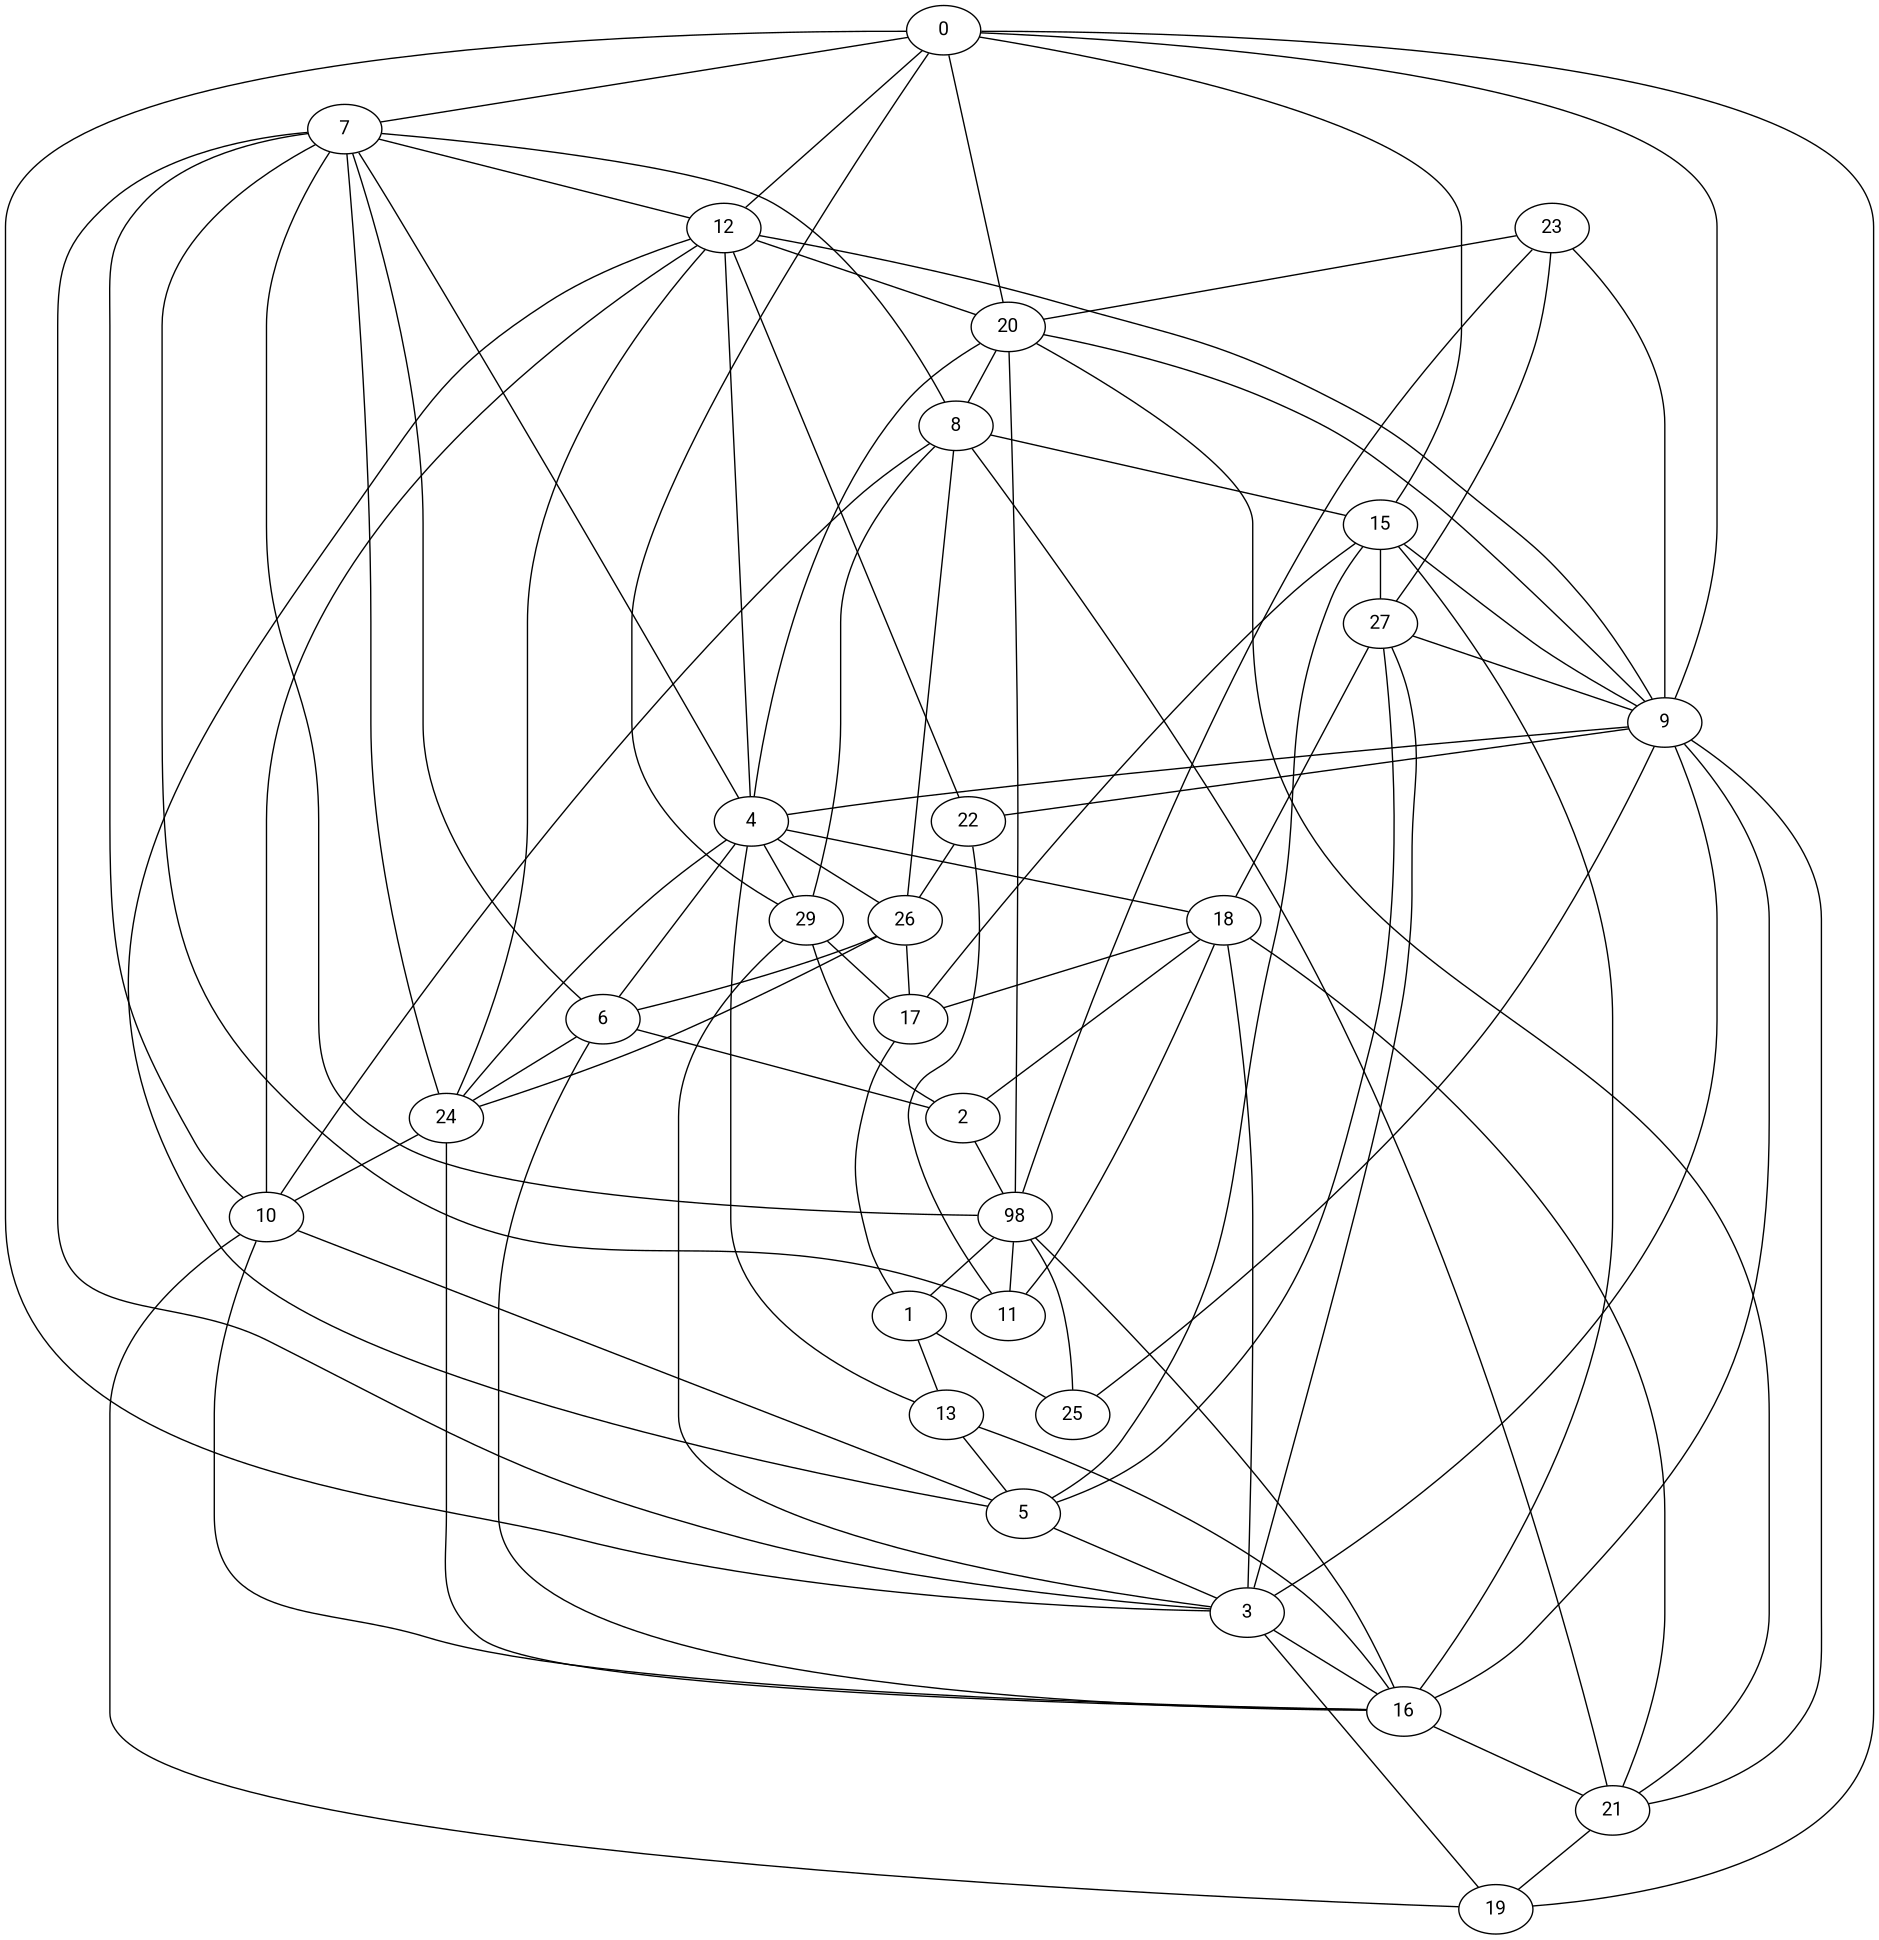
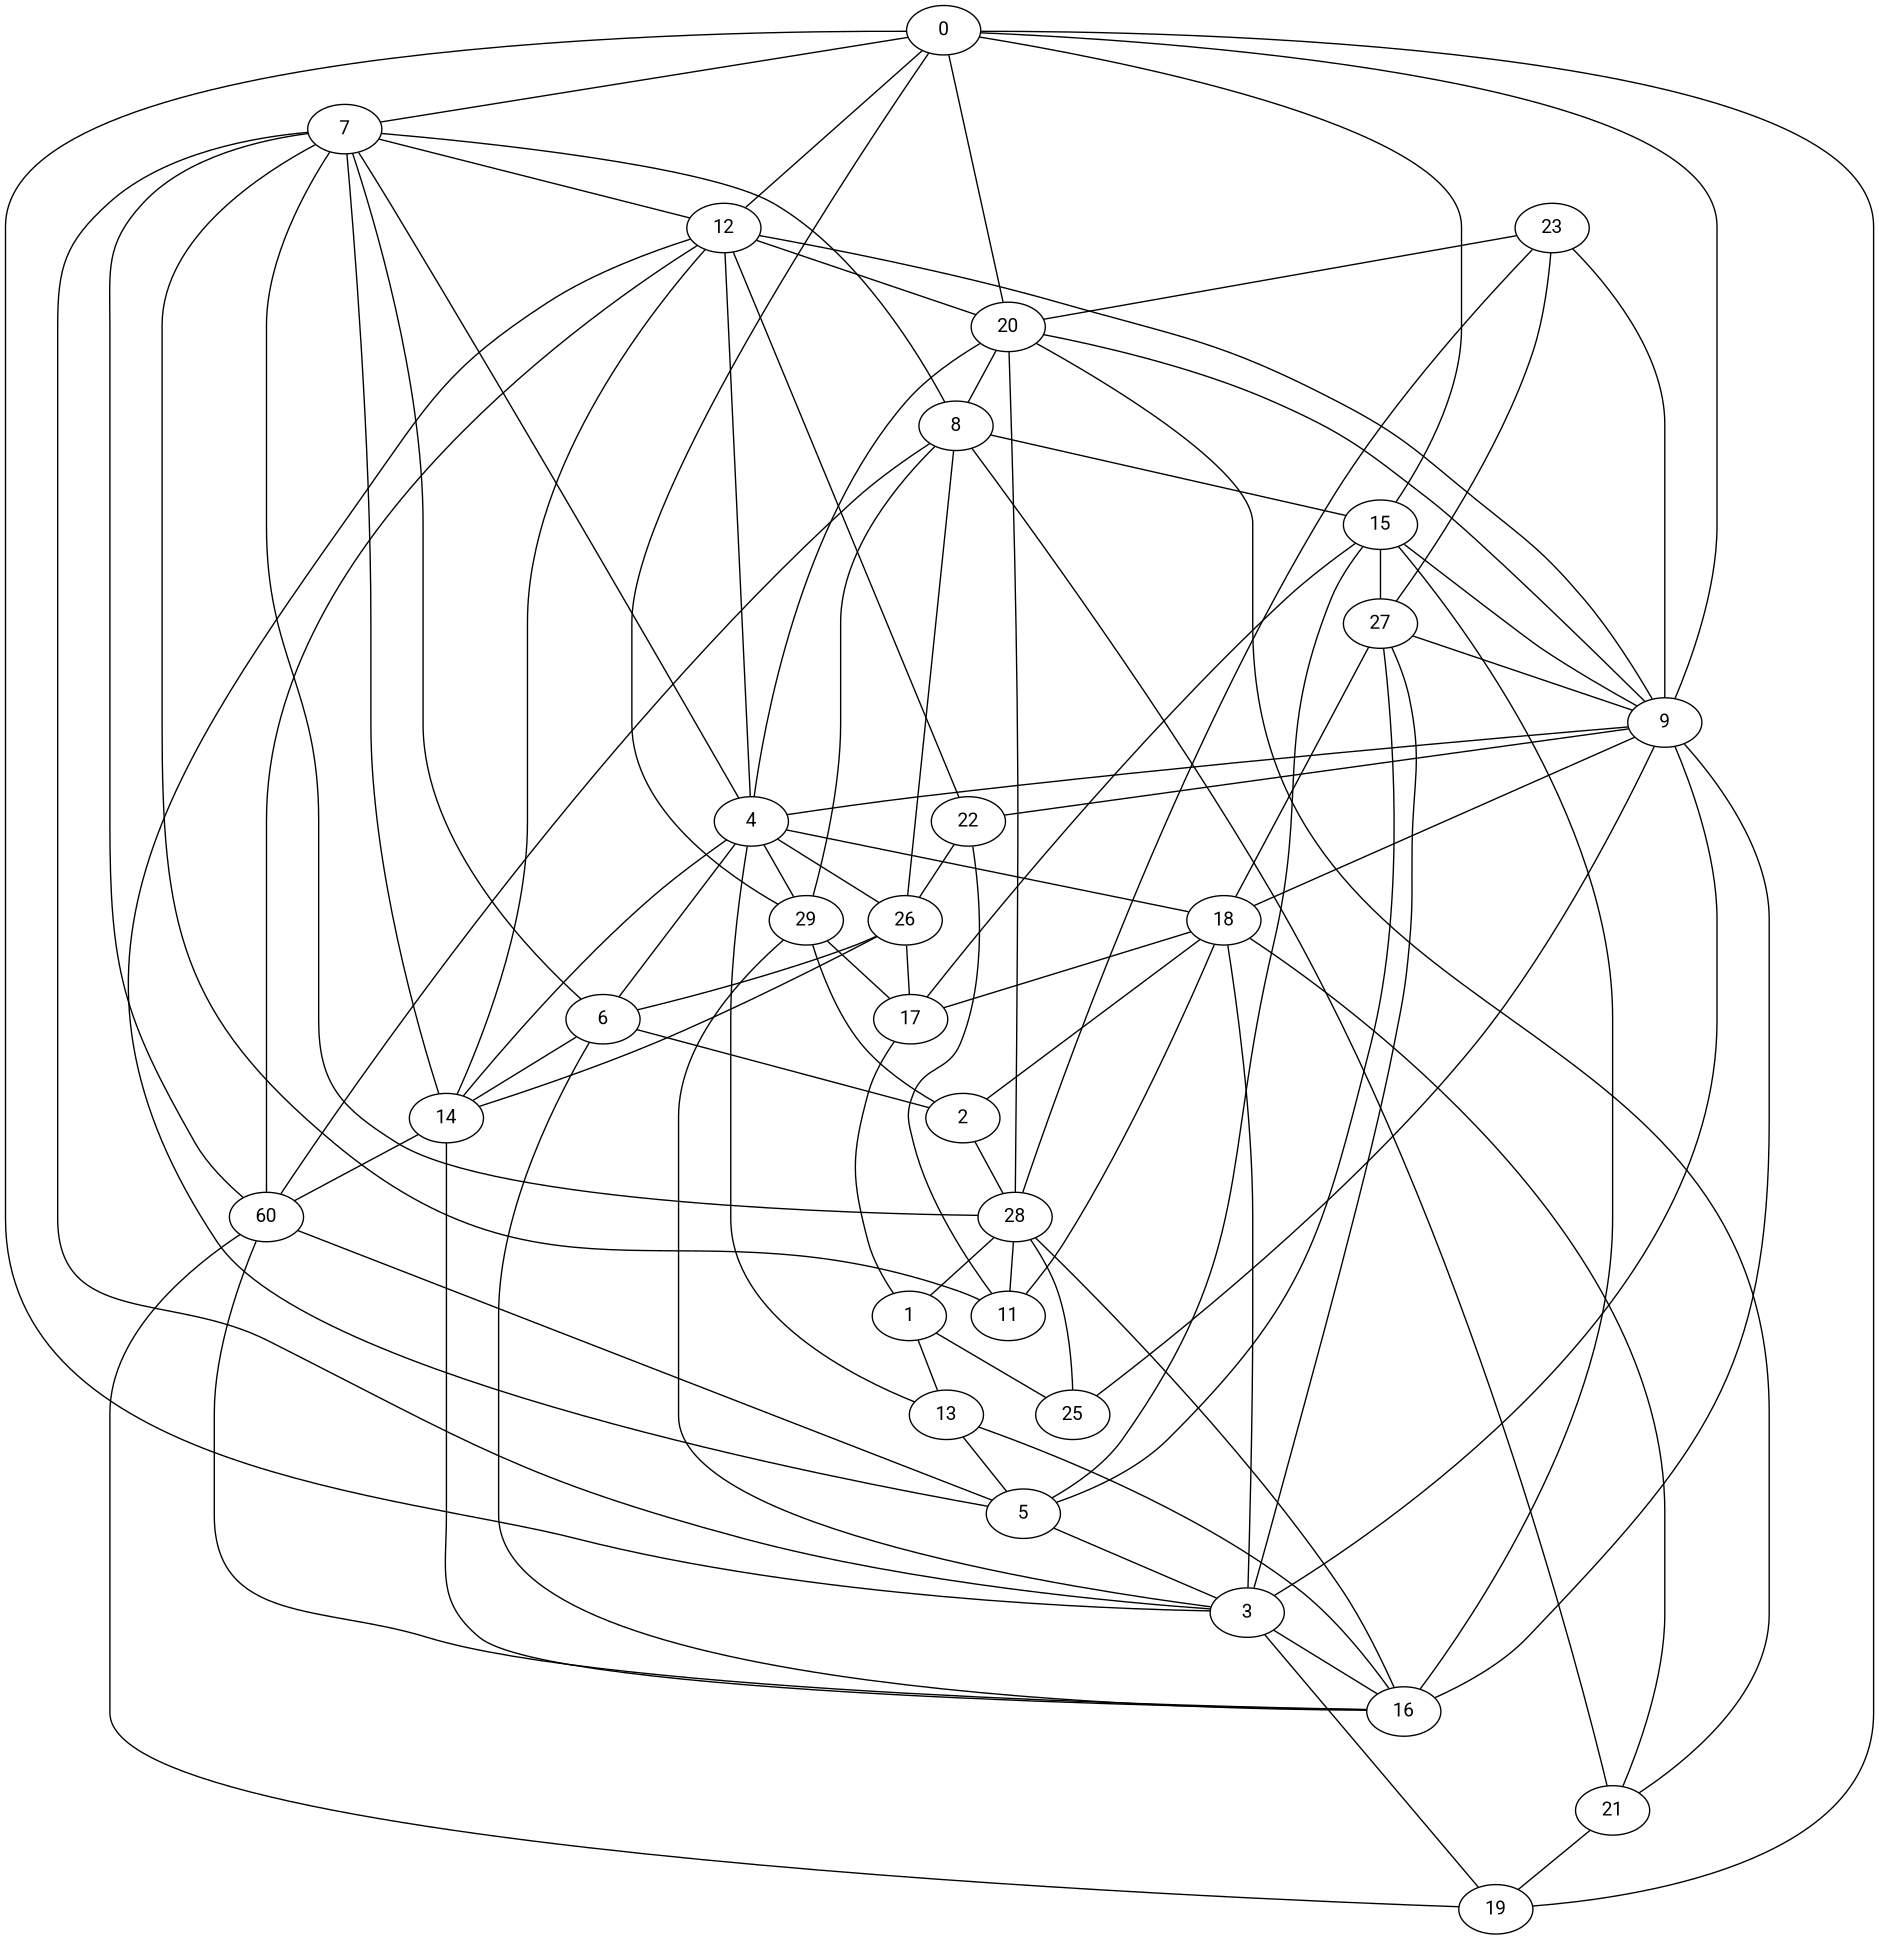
(446, 1118) -> (446, 1118)
(266, 1217) -> (266, 1217)
(1015, 1217) -> (1015, 1217)
(1821, 1296) -> (1444, 821)
(1508, 1761) -> none
